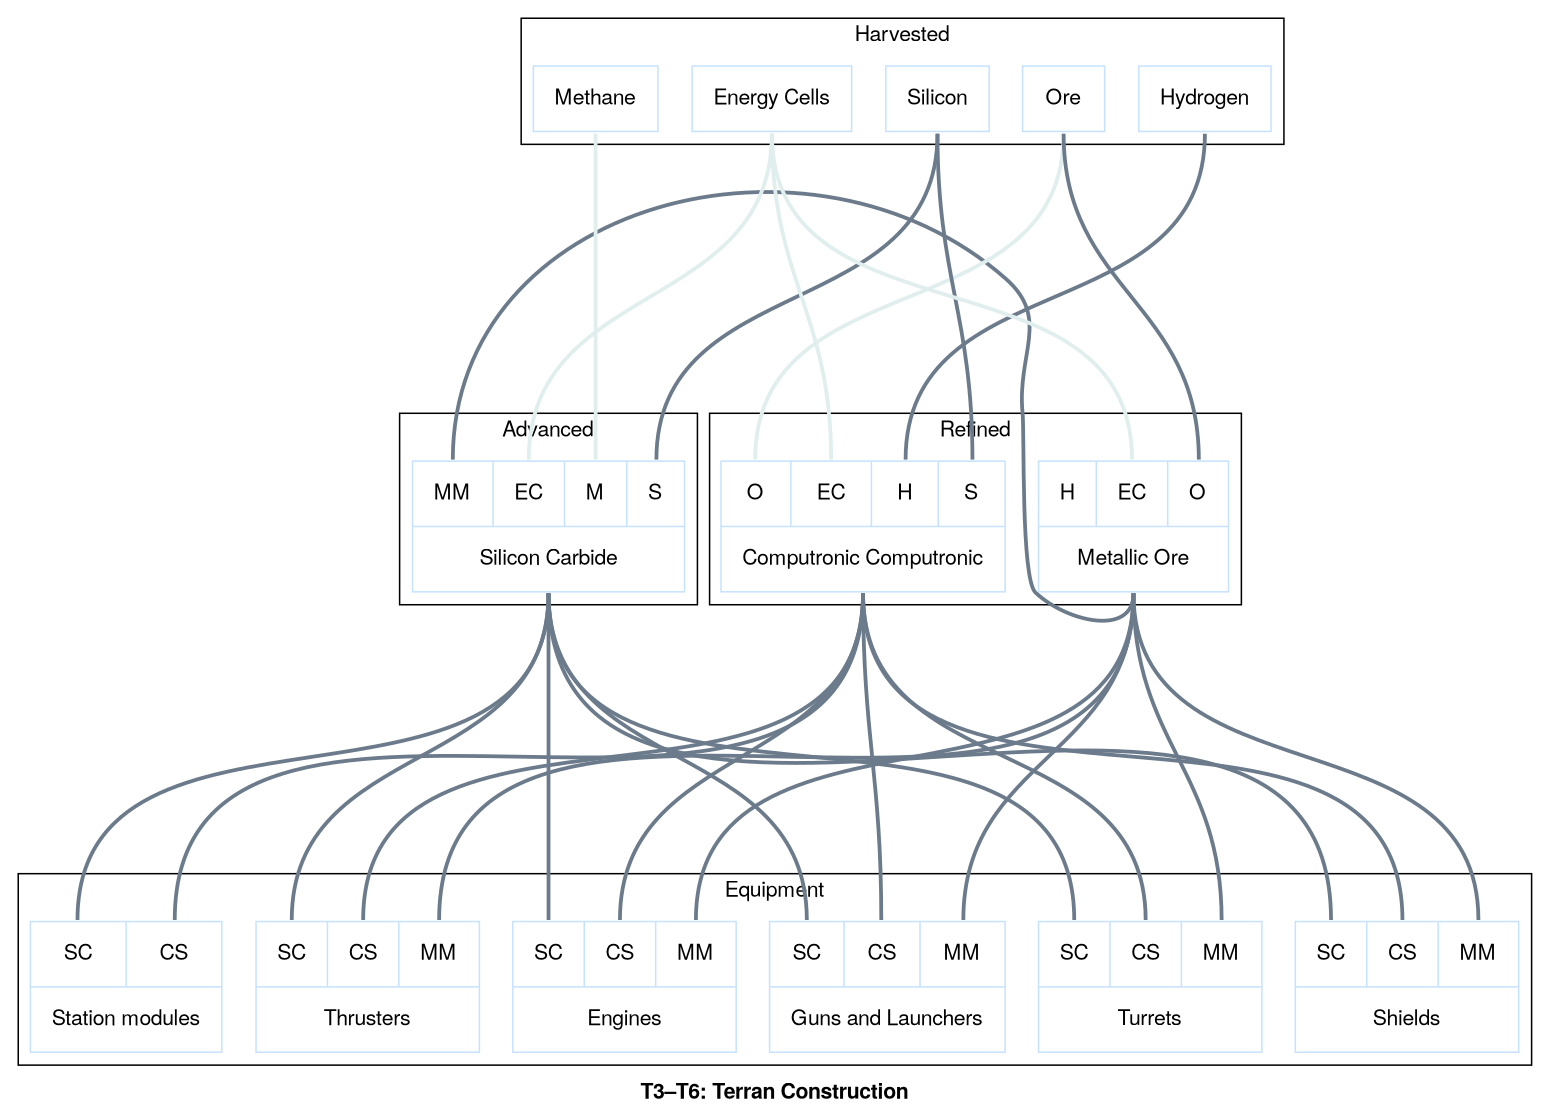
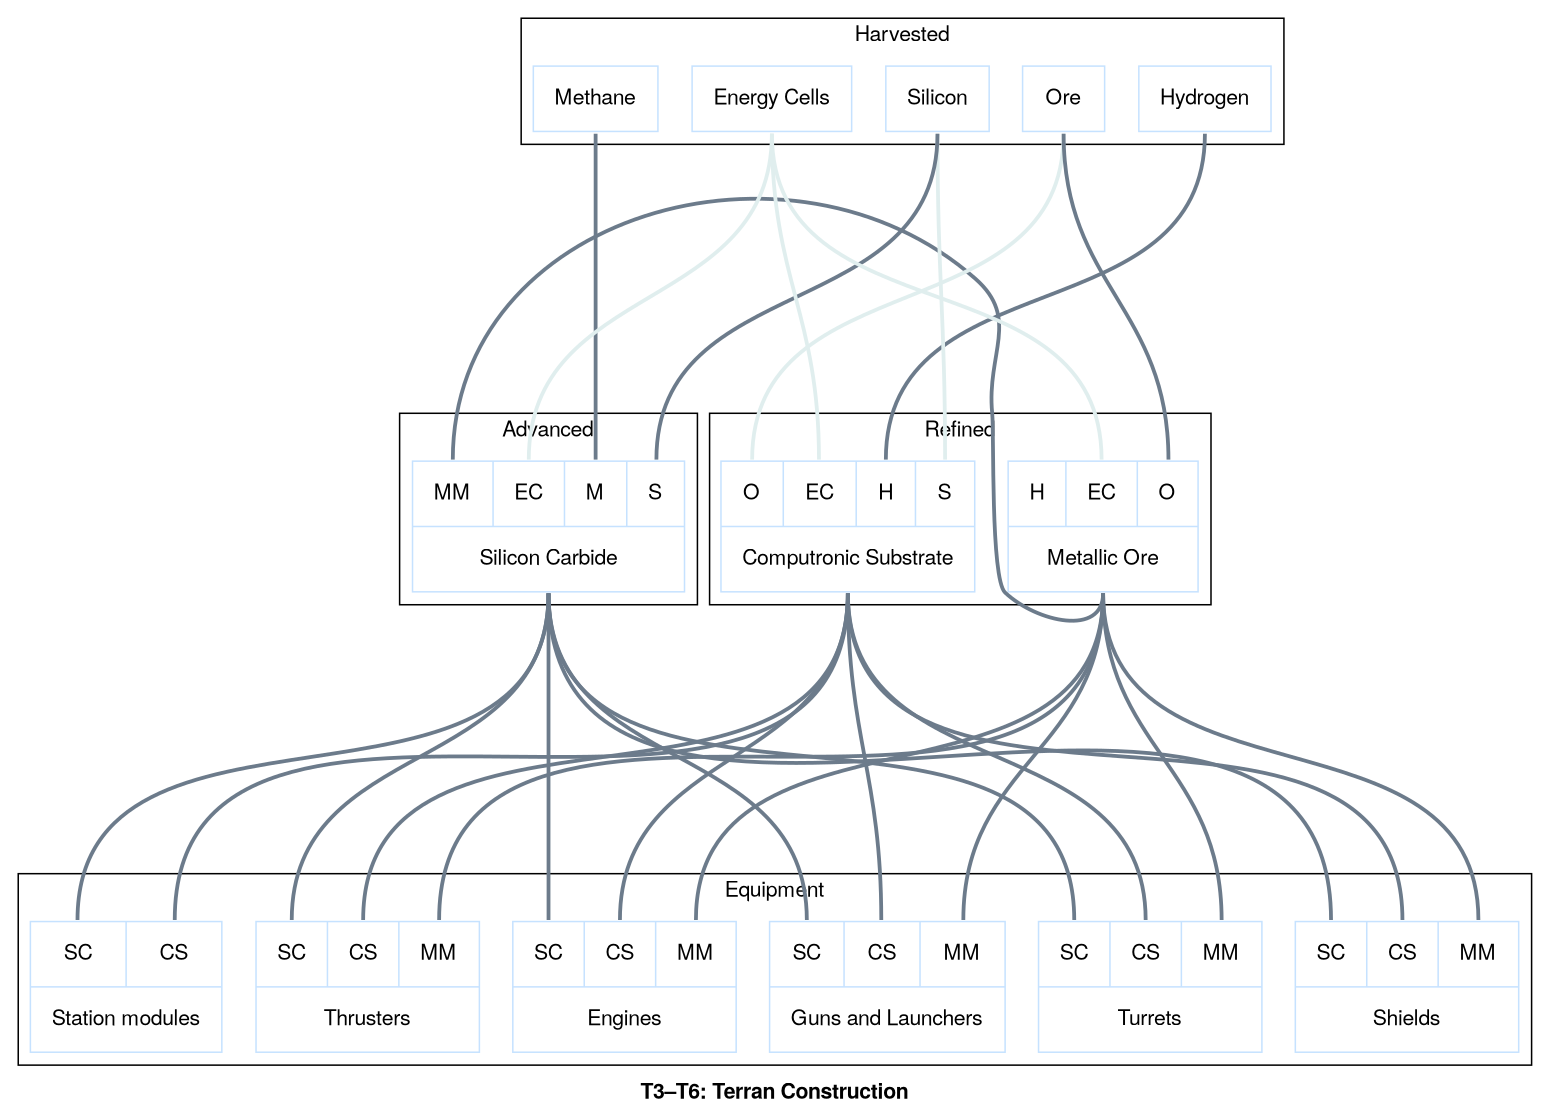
(596, 297) -> (596, 297)
(958, 313) -> (942, 313)
(863, 558) -> (848, 558)
